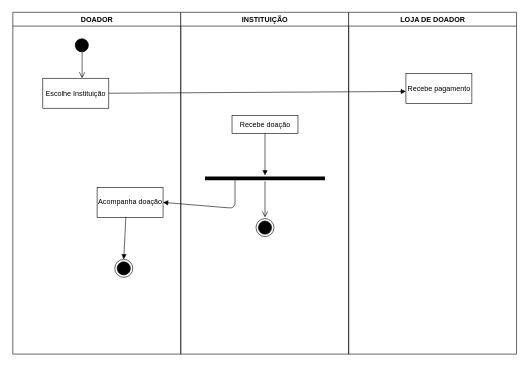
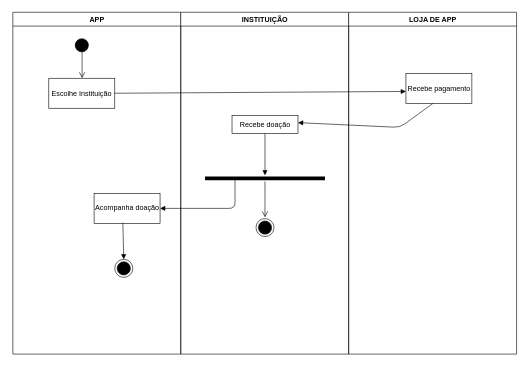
(97, 20) -> (97, 20)
(433, 20) -> (433, 20)
(76, 93) -> (82, 93)
none -> (416, 116)
(130, 203) -> (127, 209)
